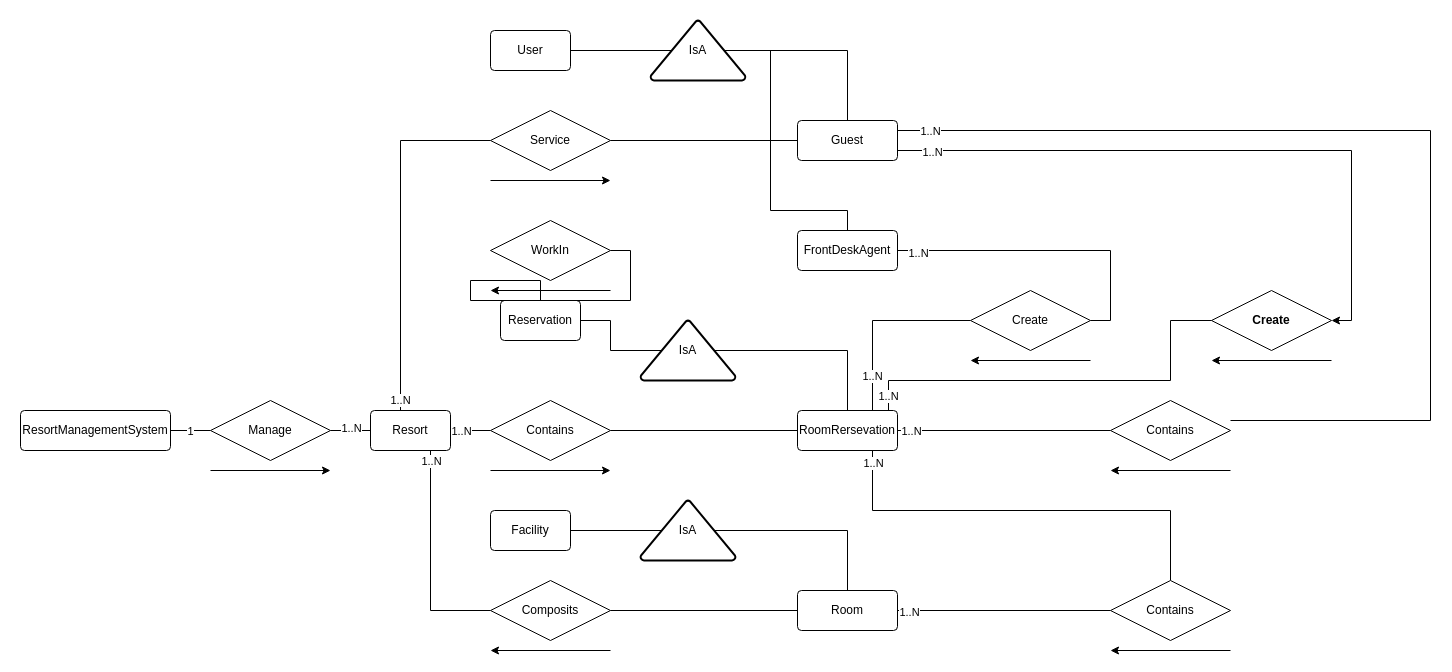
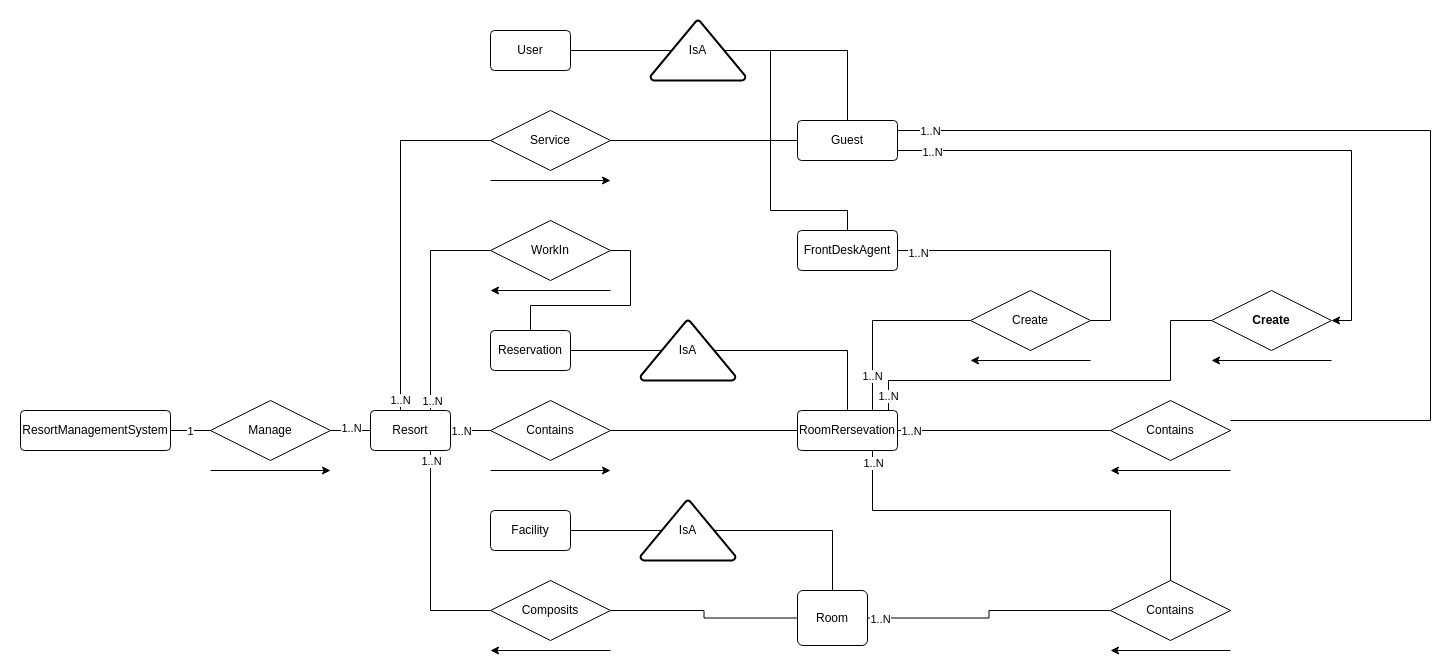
none -> (431, 300)
(541, 321) -> (531, 351)
(848, 611) -> (833, 618)
